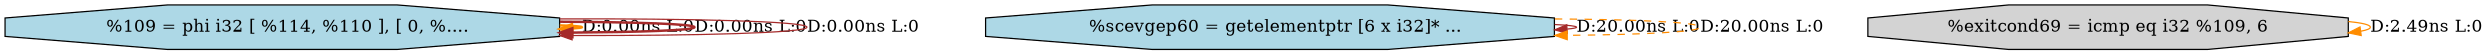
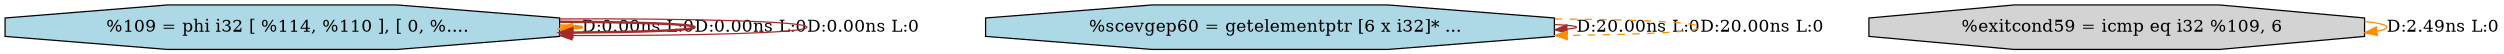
(2108, 27) -> (2117, 27)
